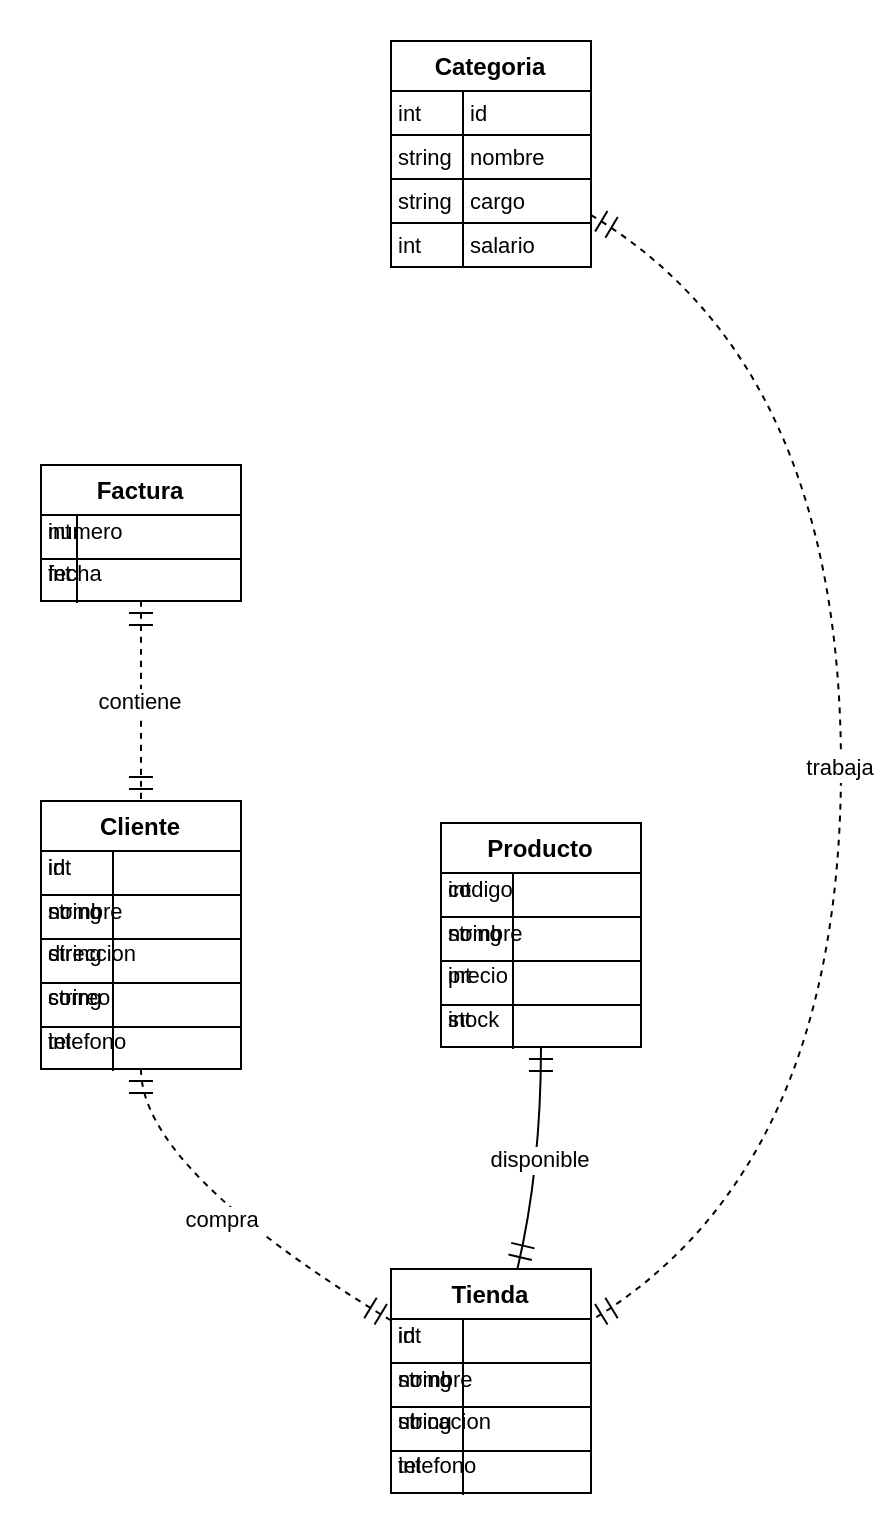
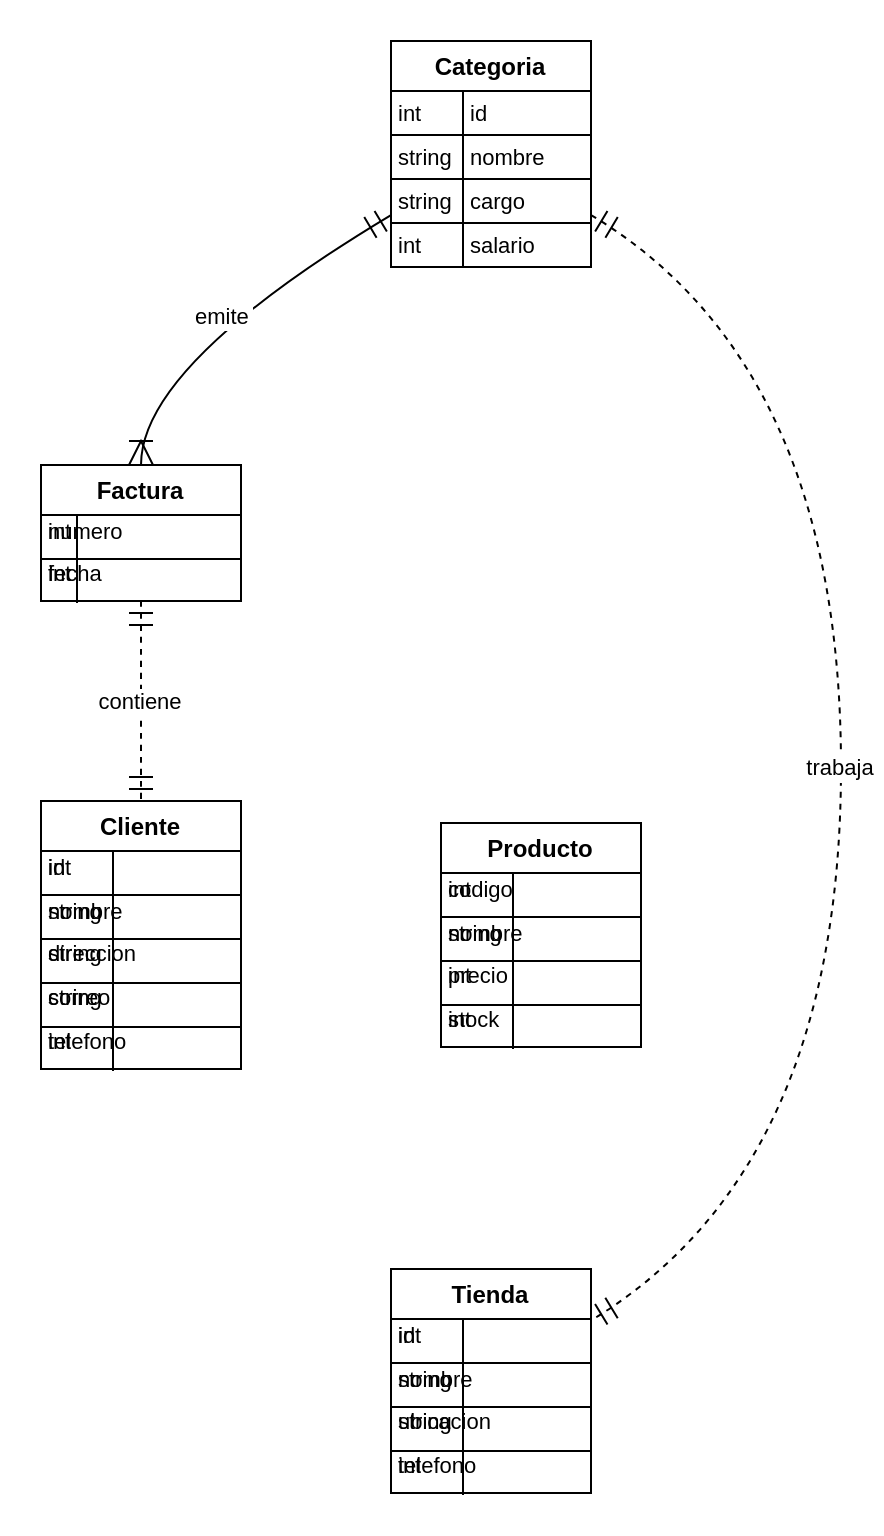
none -> (241, 319)
(535, 1160) -> none
(184, 1161) -> none
